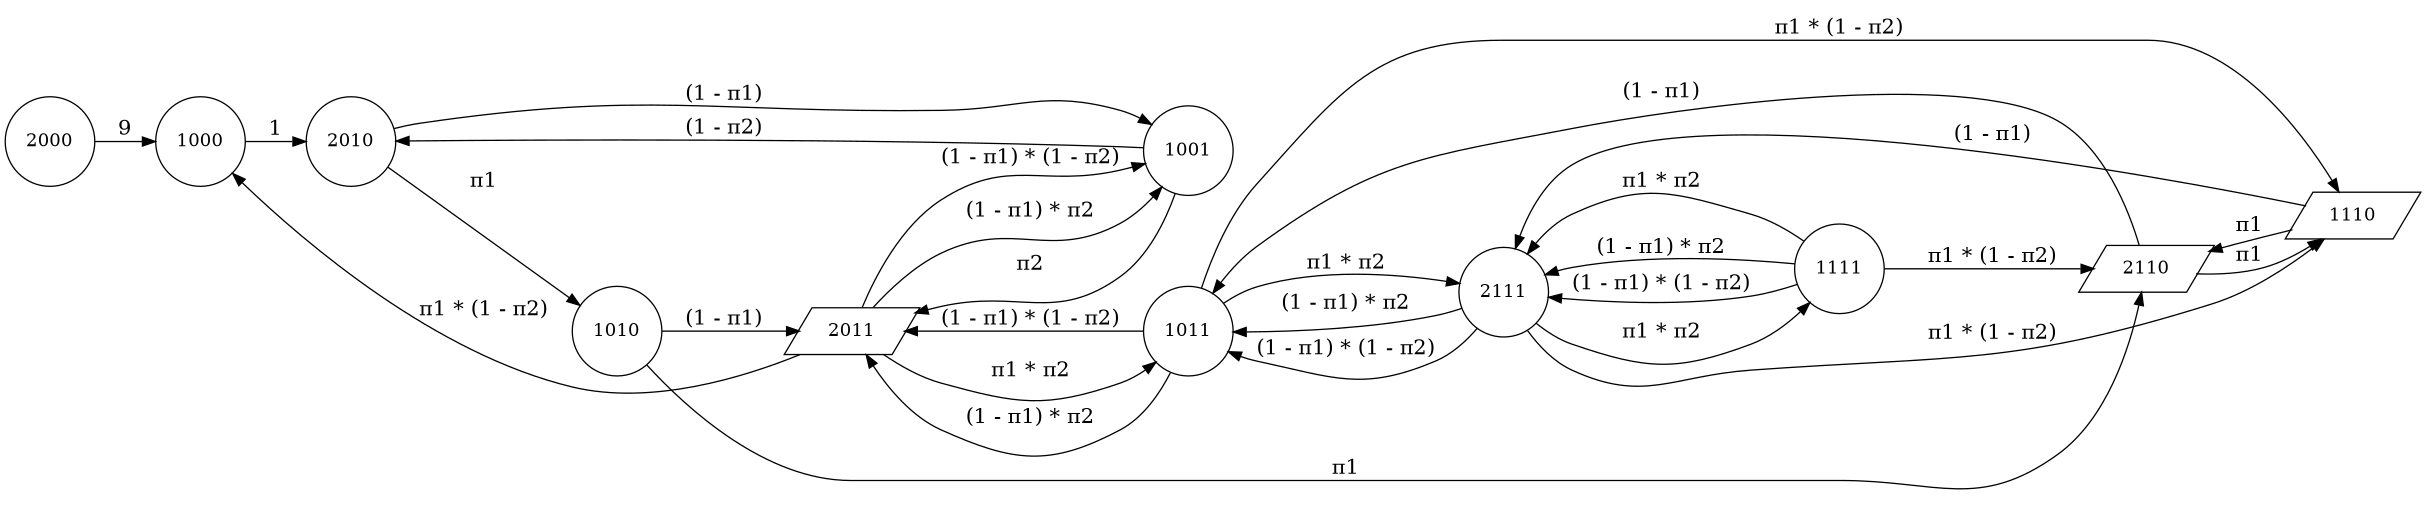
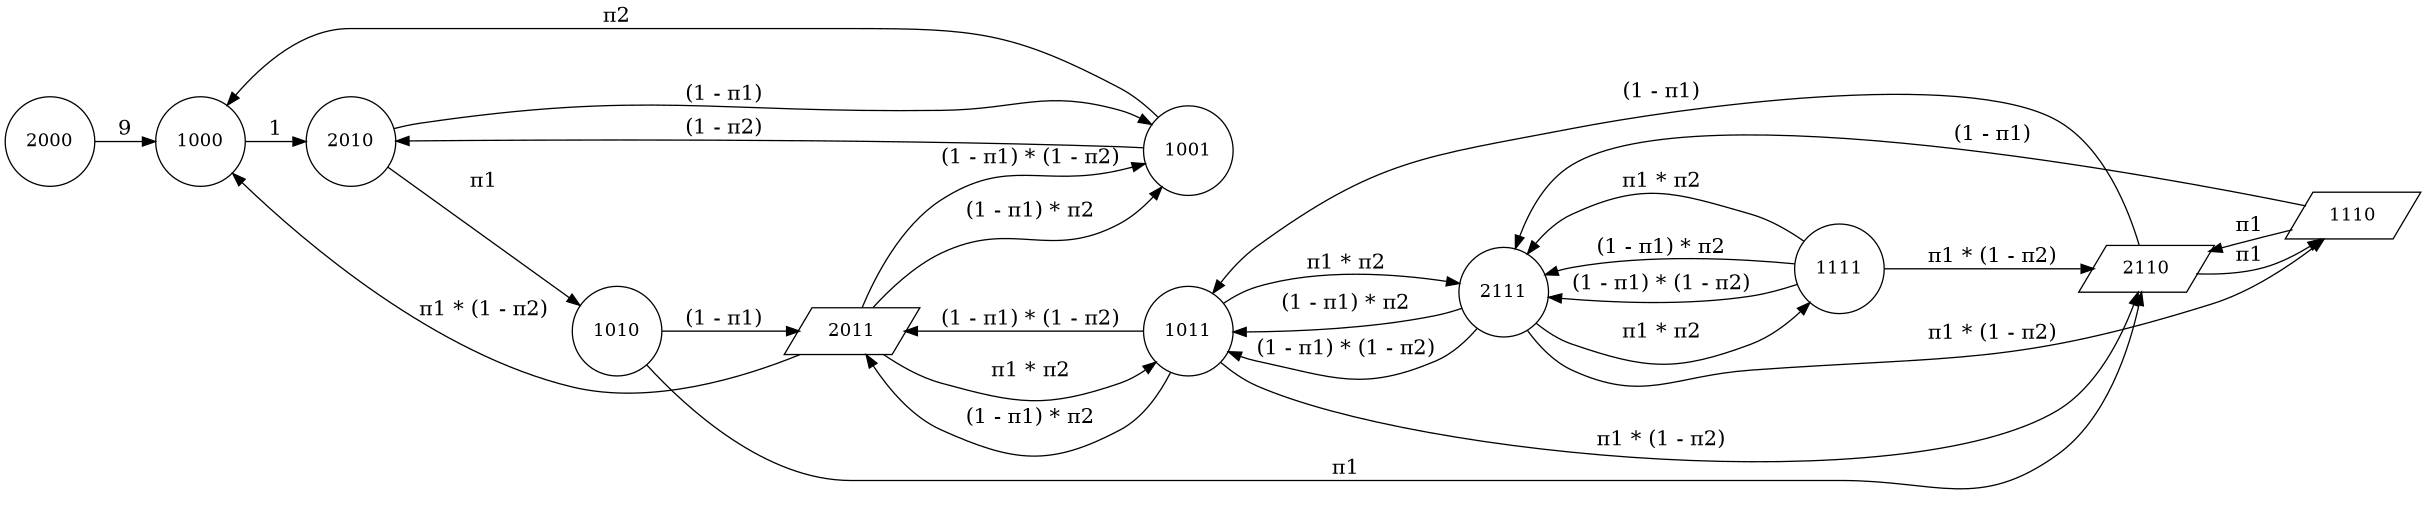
(1737, 40) -> (1701, 460)
(1077, 298) -> (696, 29)
